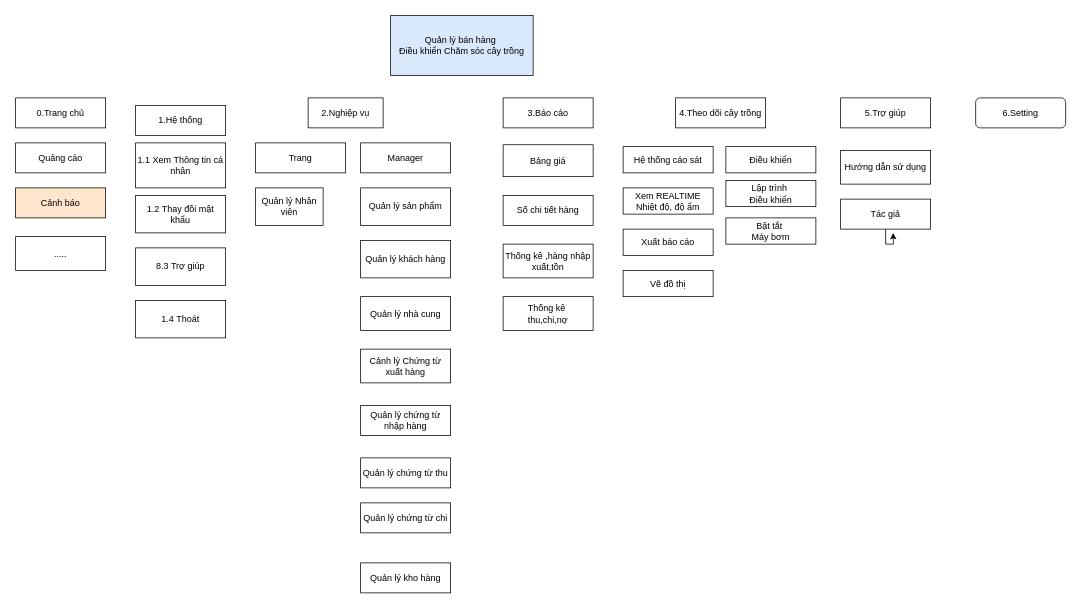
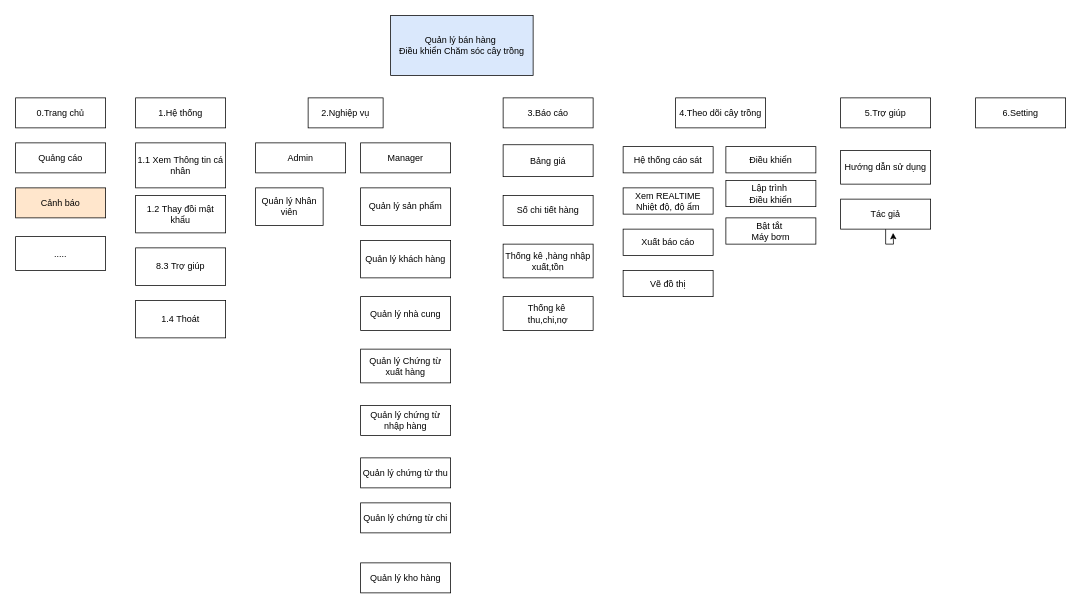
(1020, 113) -> (1020, 113)
(180, 120) -> (180, 113)
(300, 158) -> (300, 158)
(405, 366) -> (405, 366)
